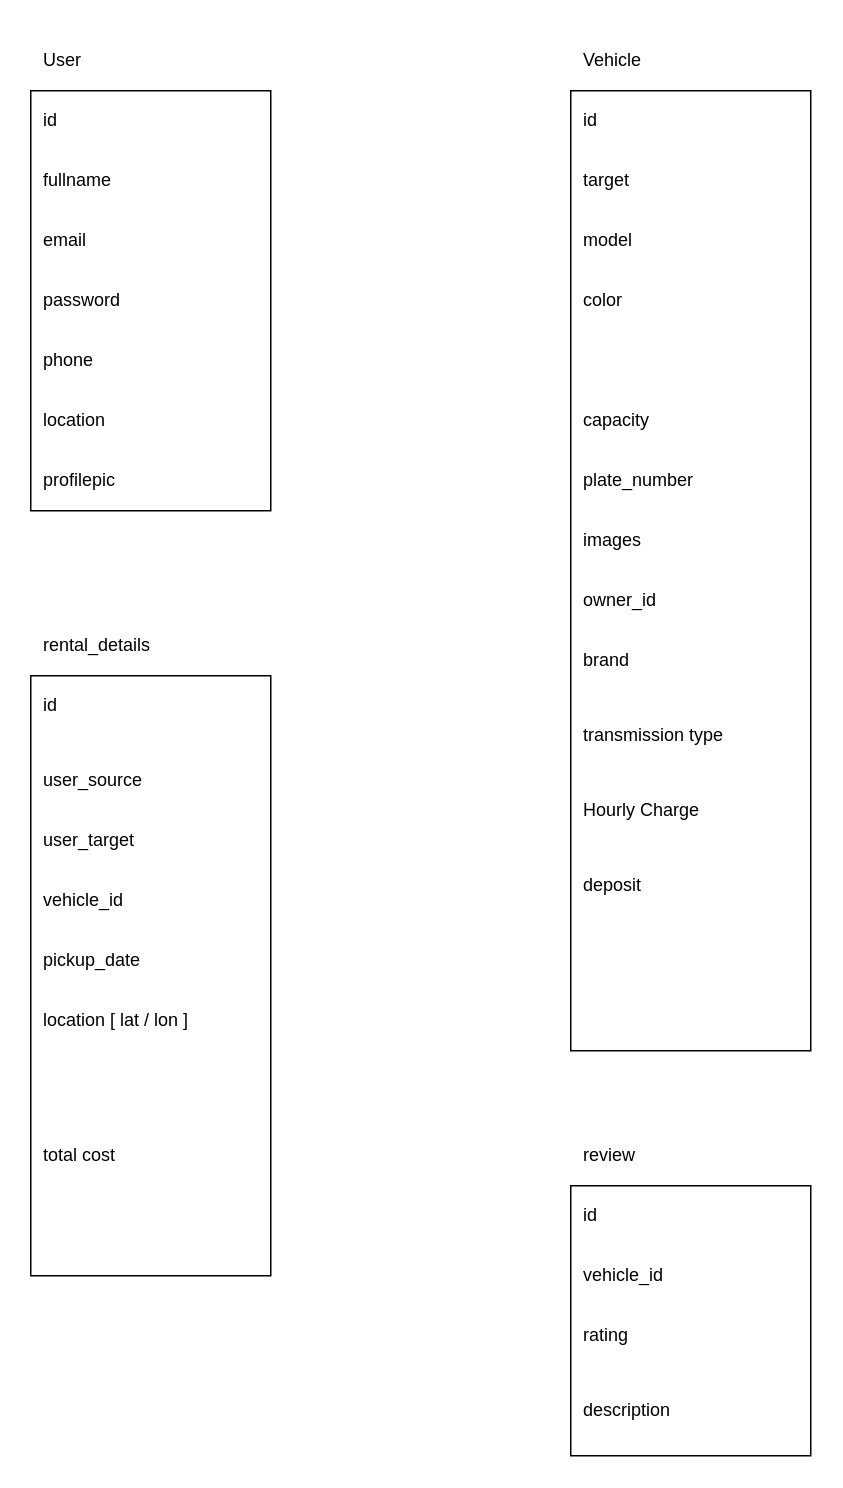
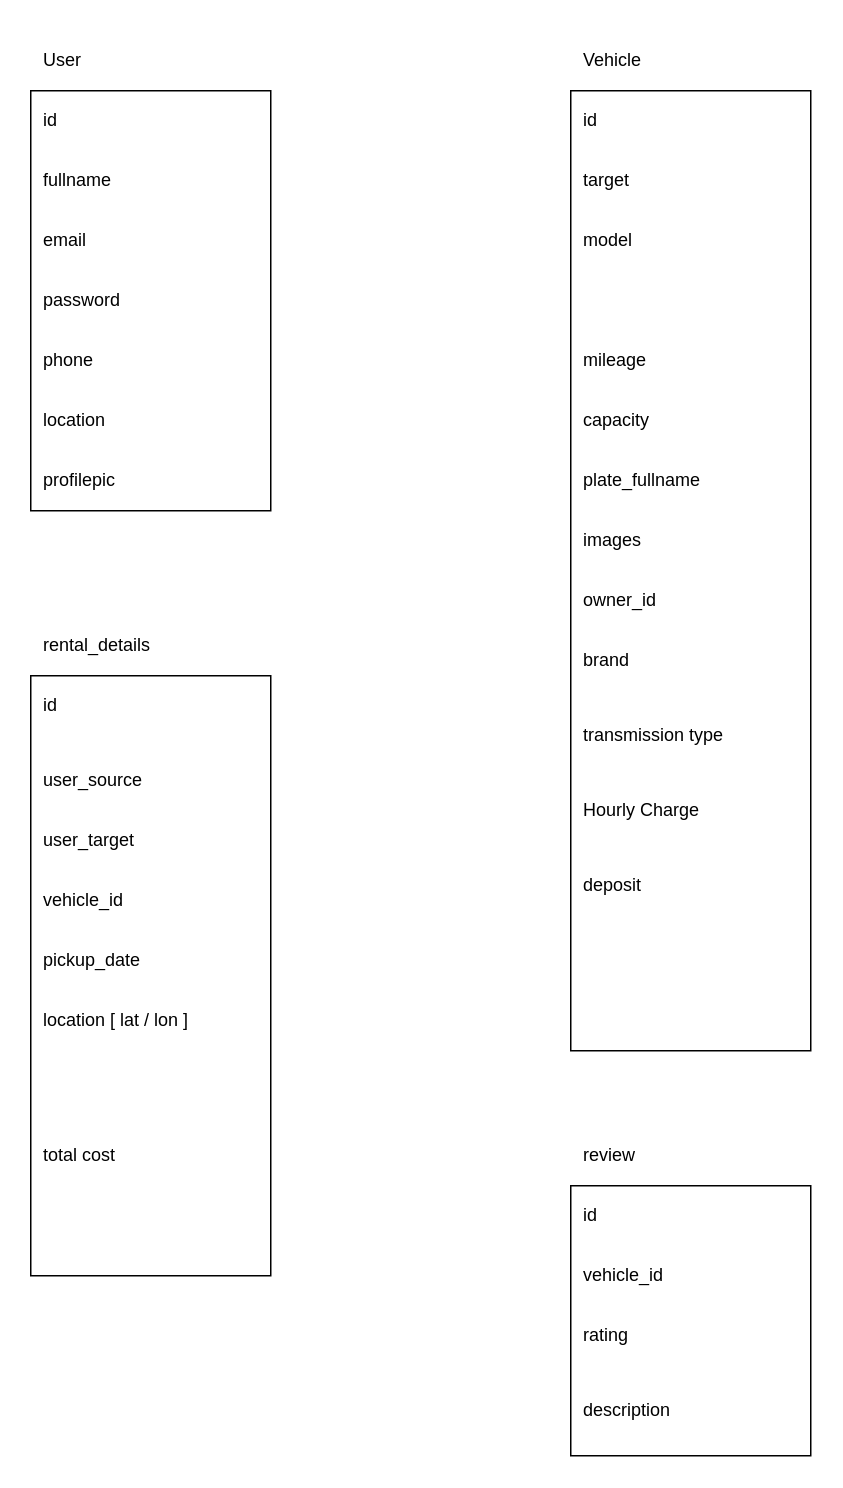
(691, 301) -> none
none -> (691, 361)
(632, 481) -> (637, 481)
